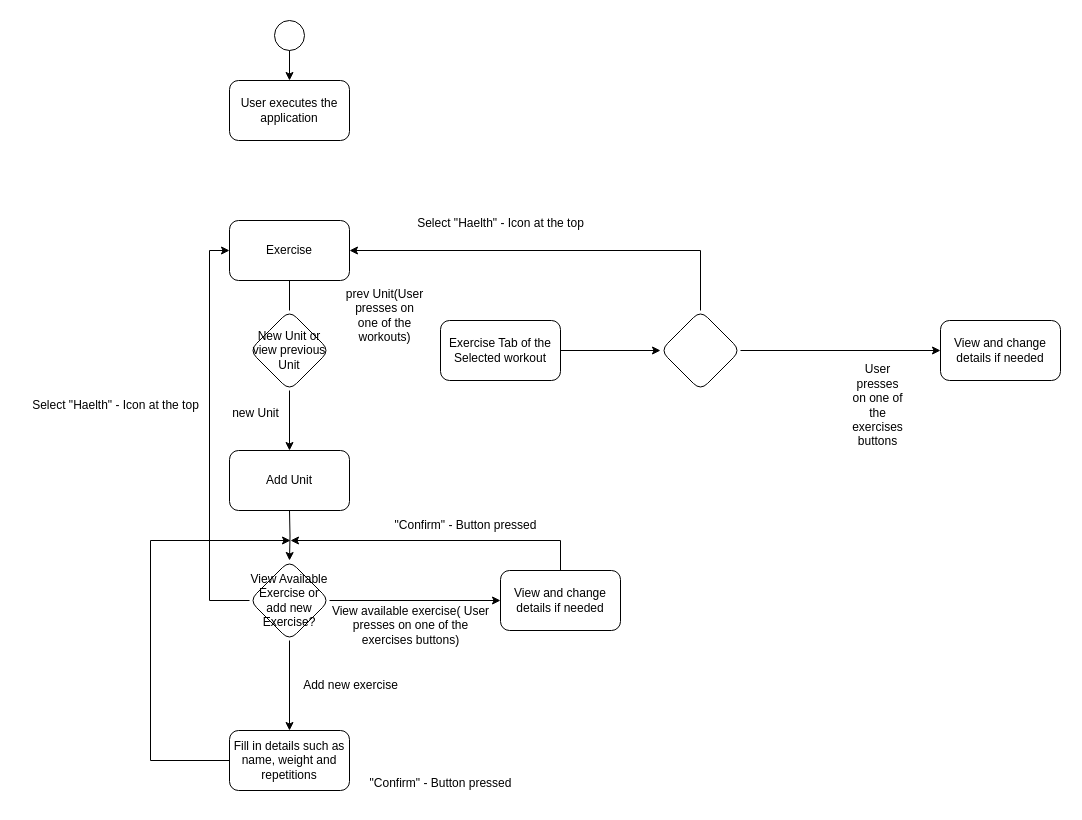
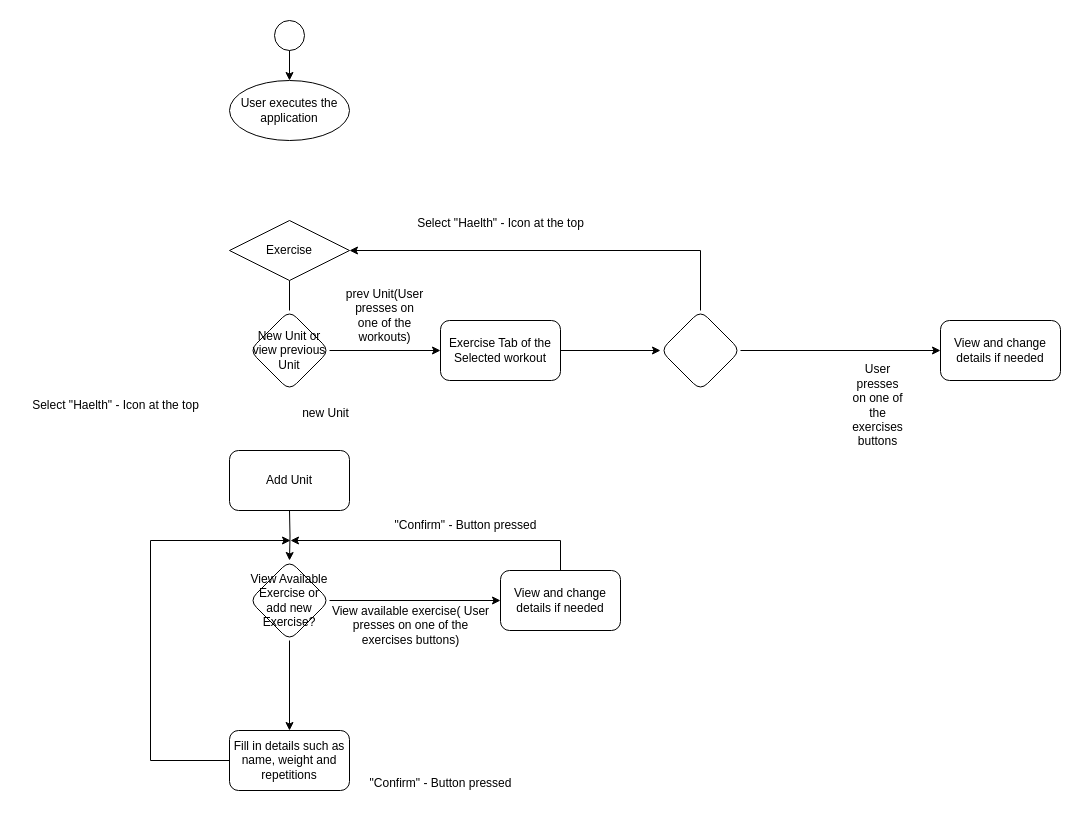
(290, 111) -> (290, 111)
(290, 251) -> (290, 251)
none -> (382, 351)
(256, 414) -> (326, 414)
(290, 417) -> none
(210, 440) -> none
(351, 686) -> none
